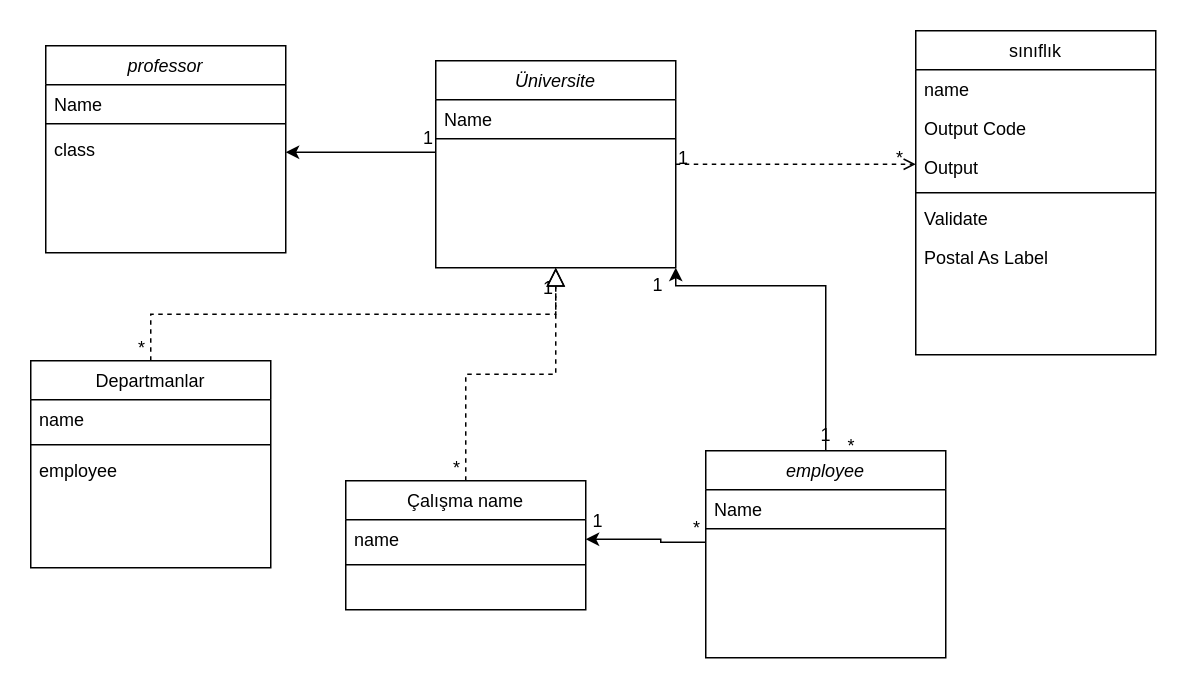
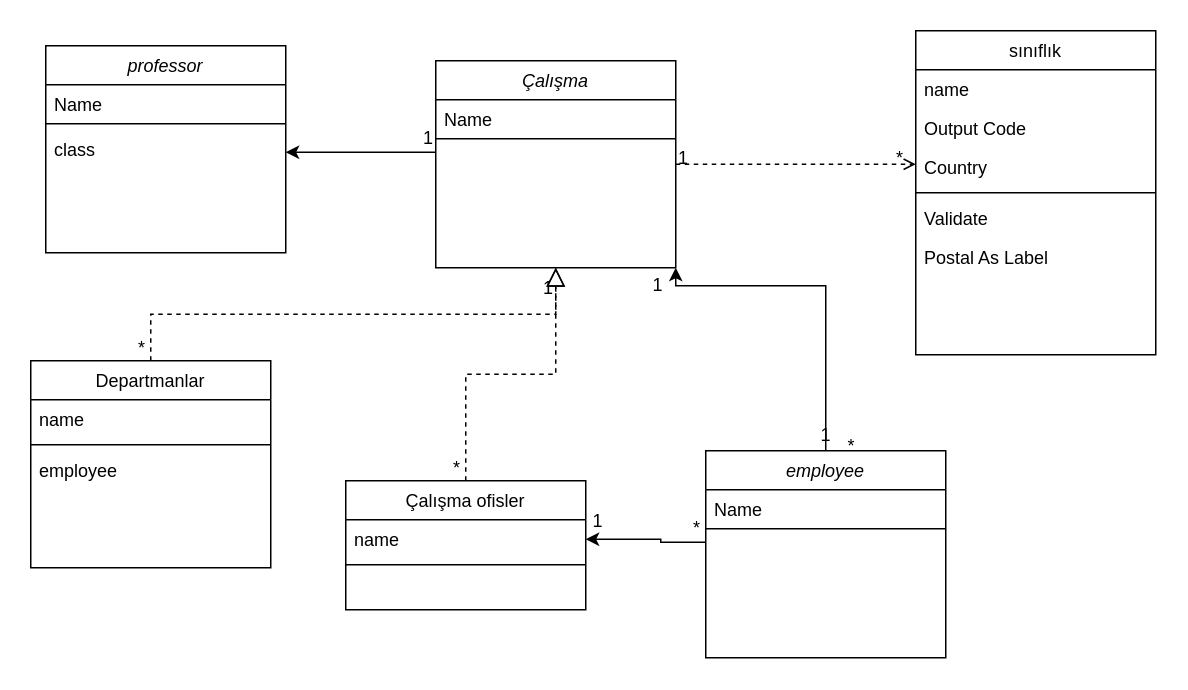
(555, 81) -> (555, 81)
(954, 168) -> (959, 168)
(465, 501) -> (465, 501)
